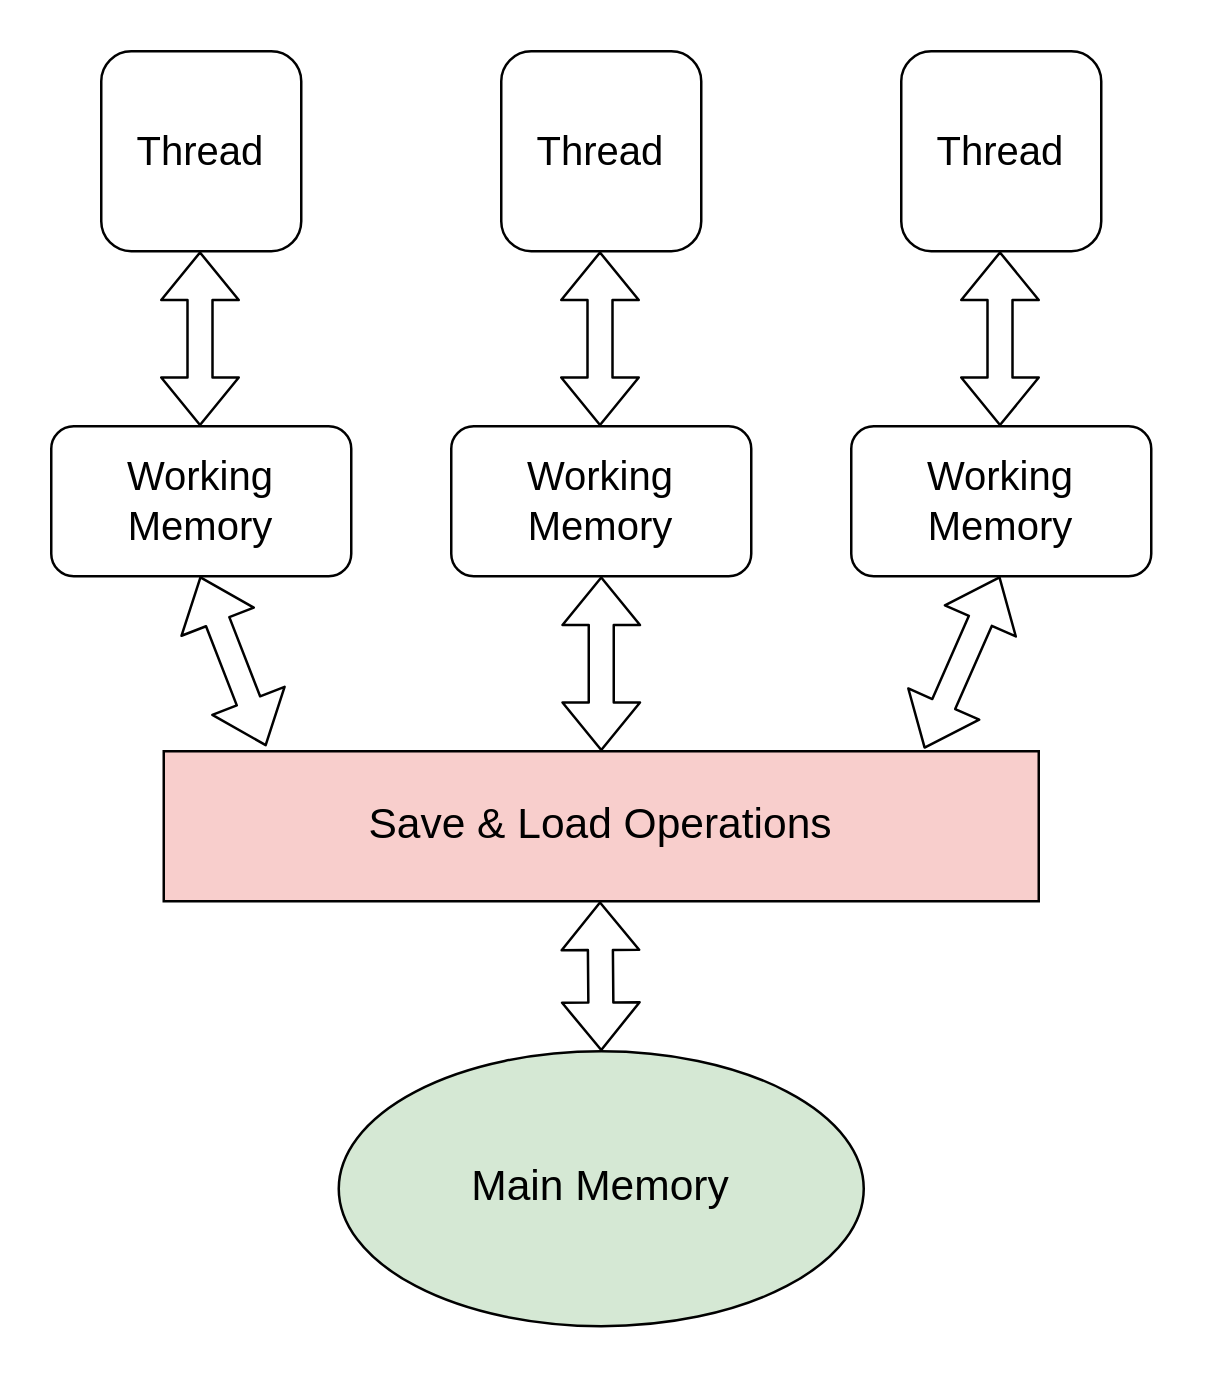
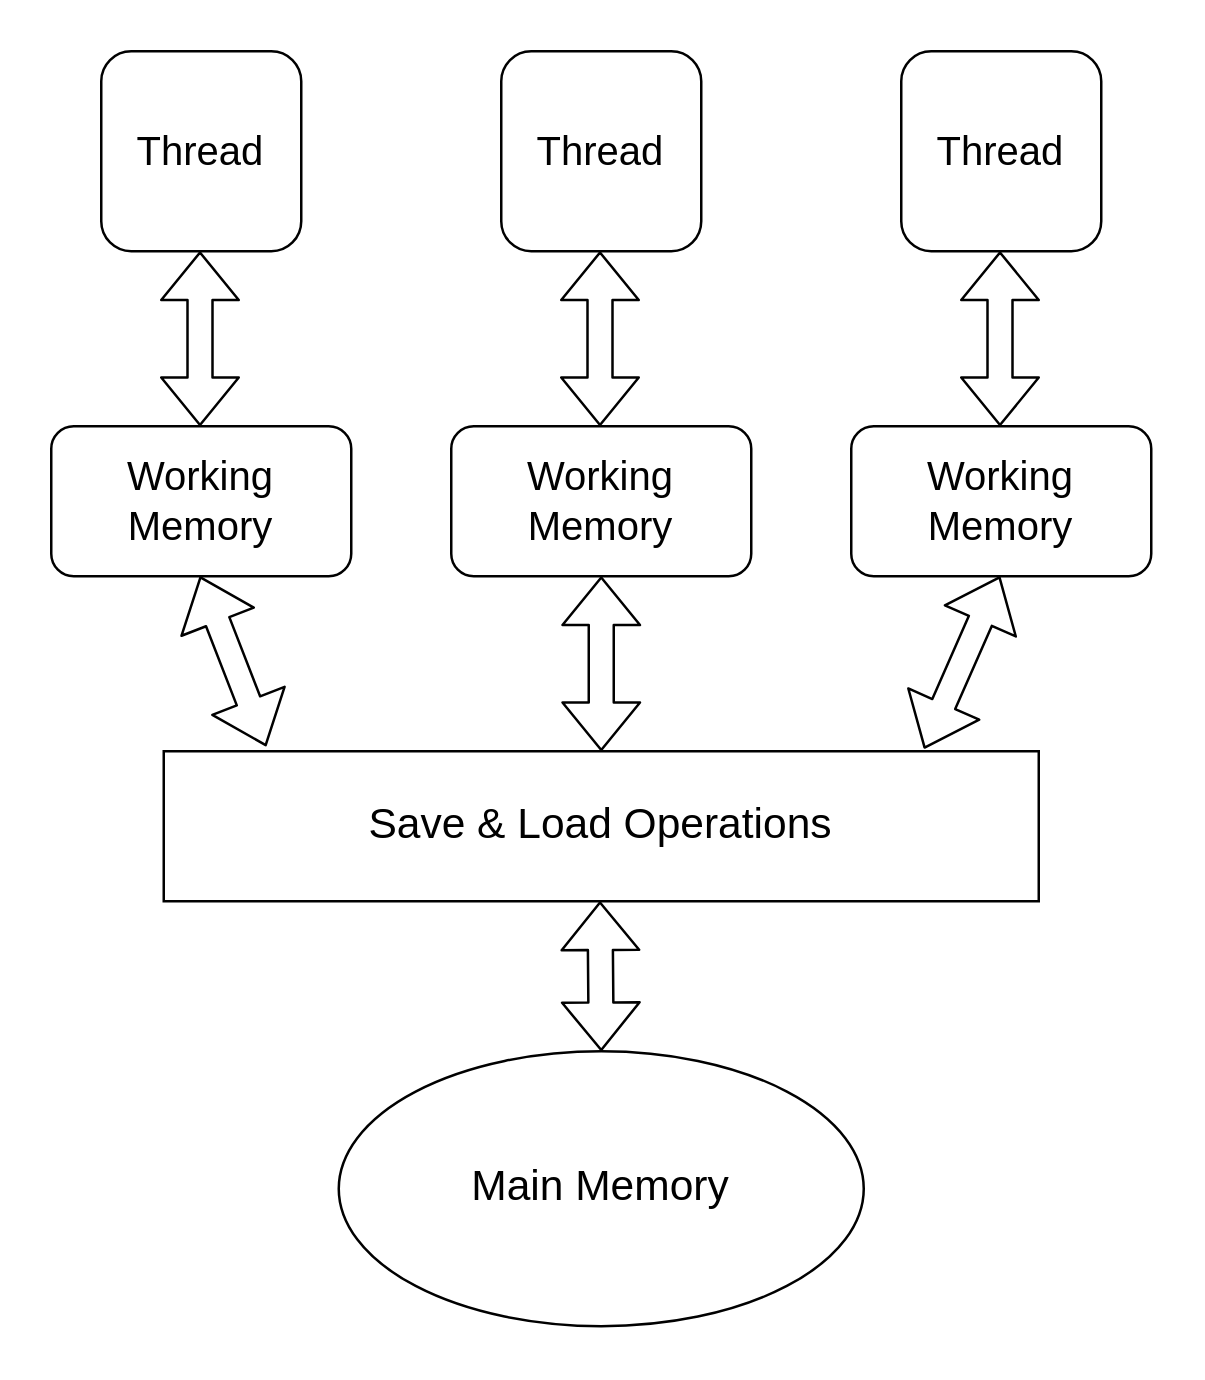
(601, 826) -> (601, 826)
(601, 1189) -> (601, 1189)
